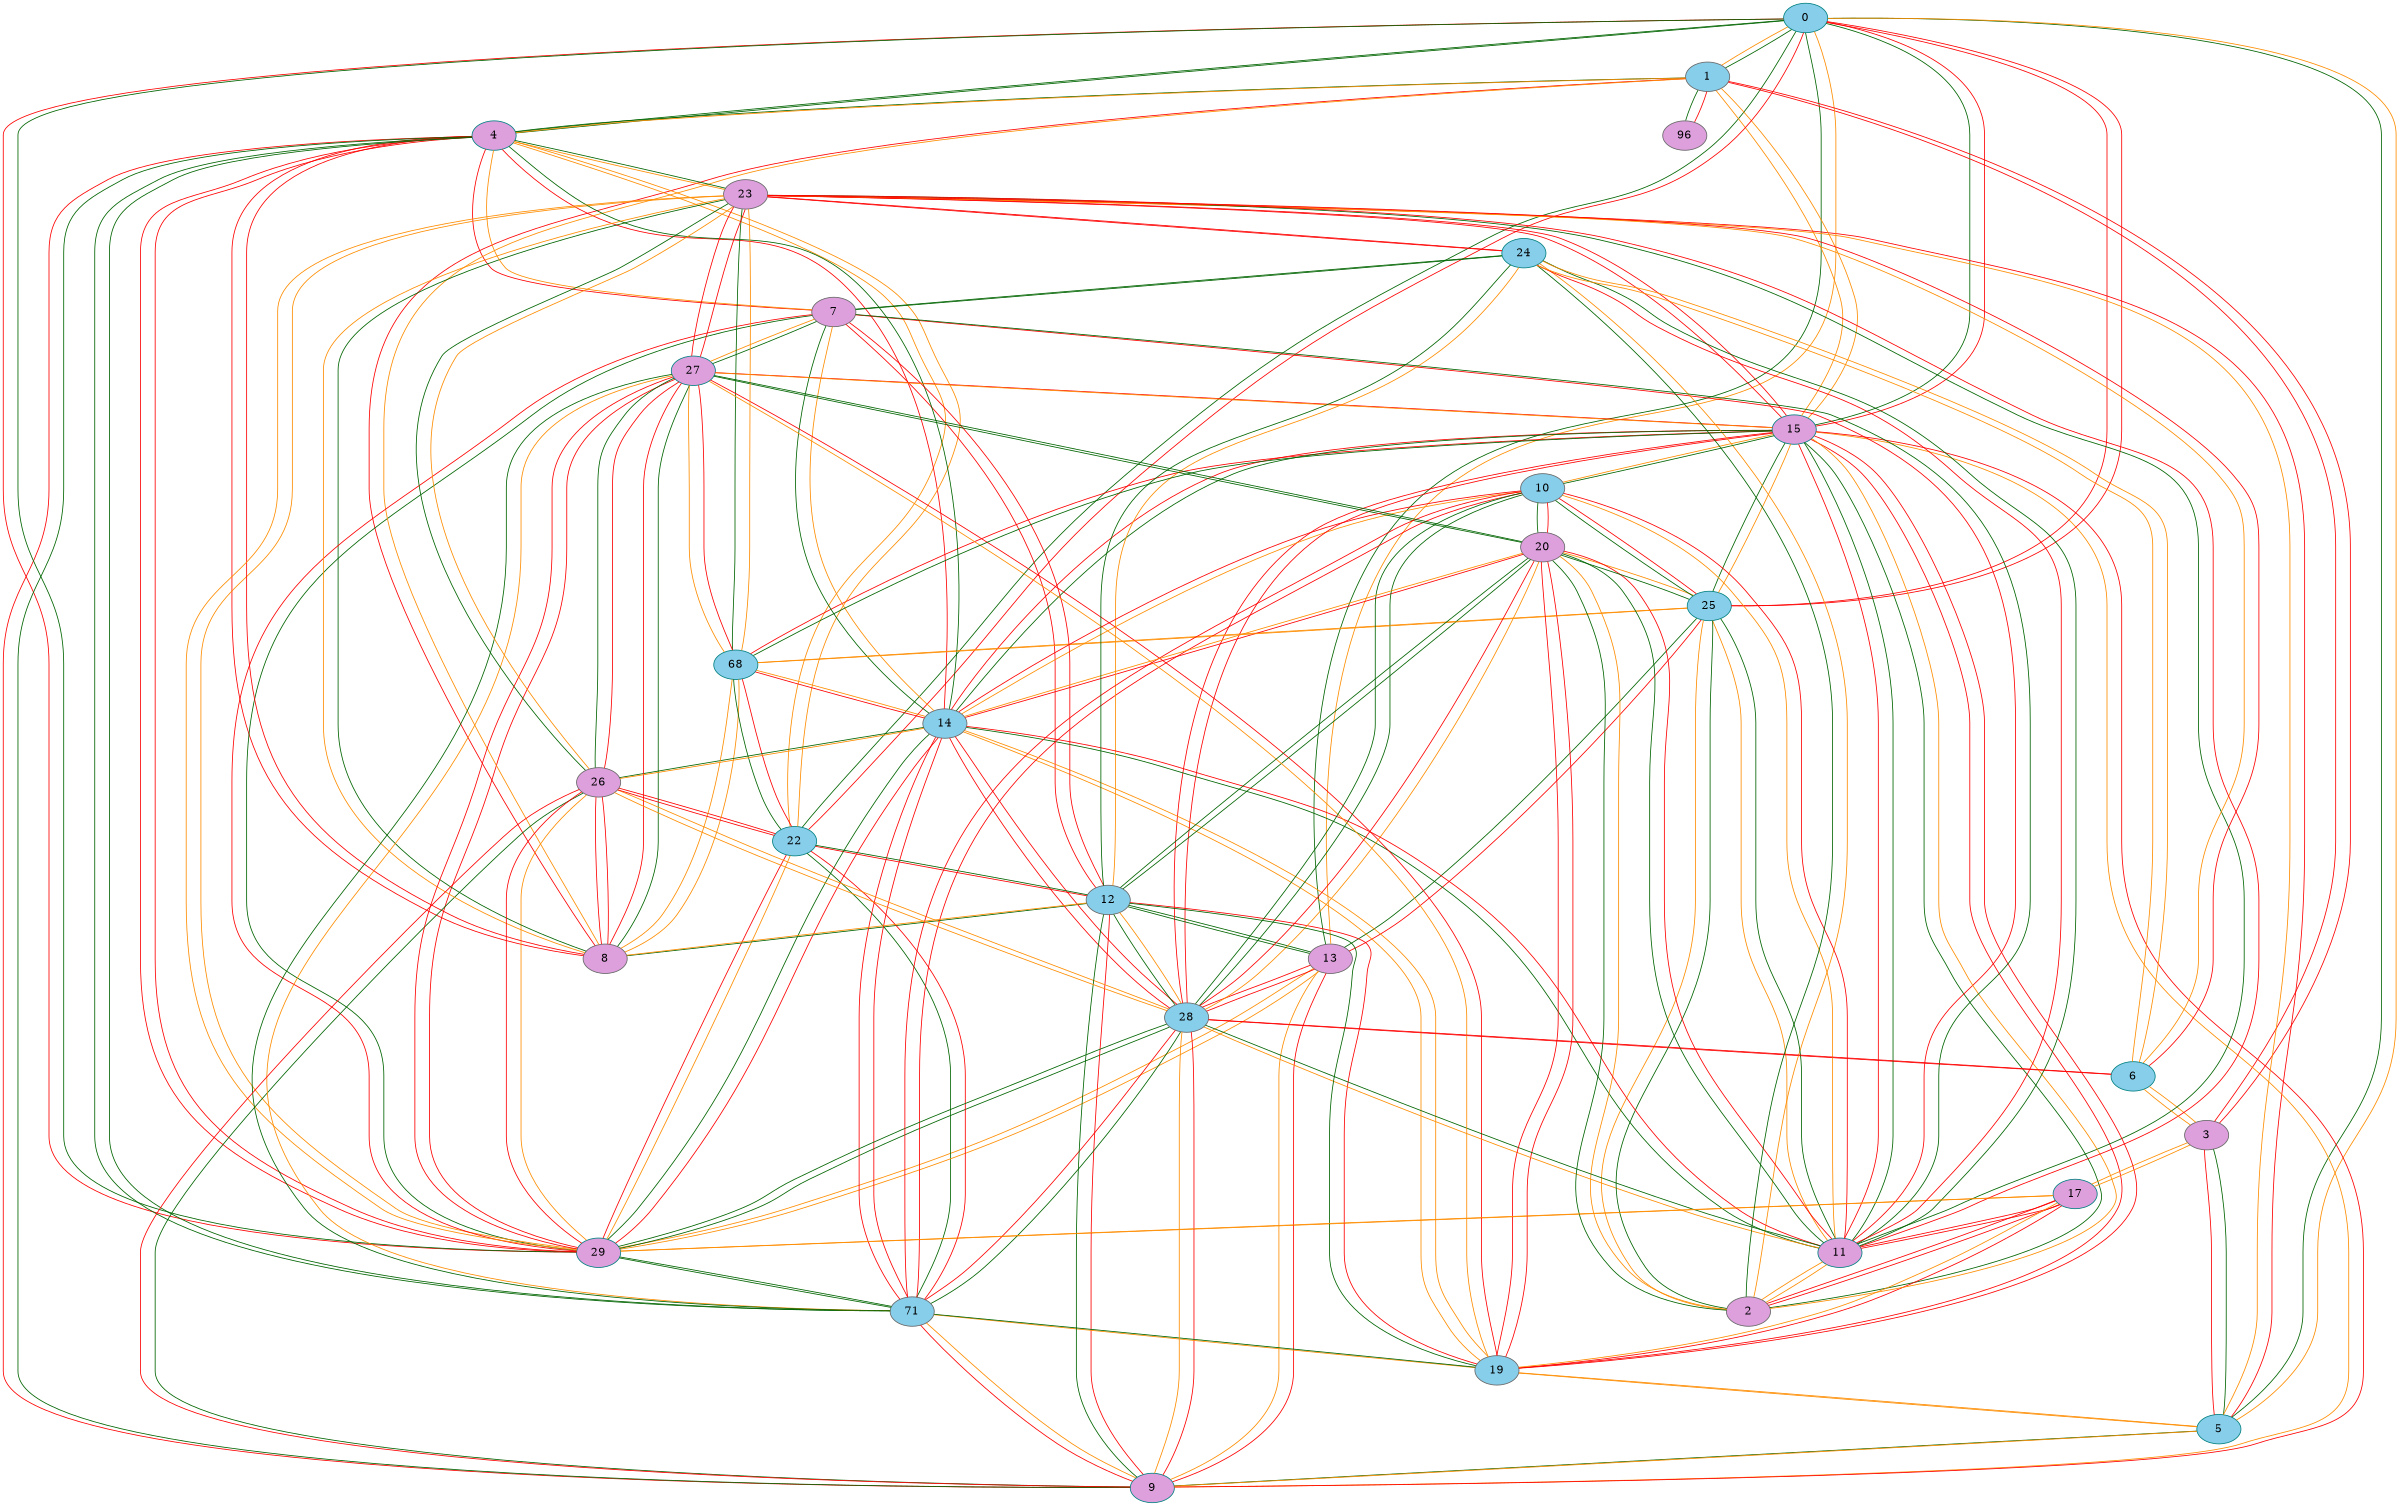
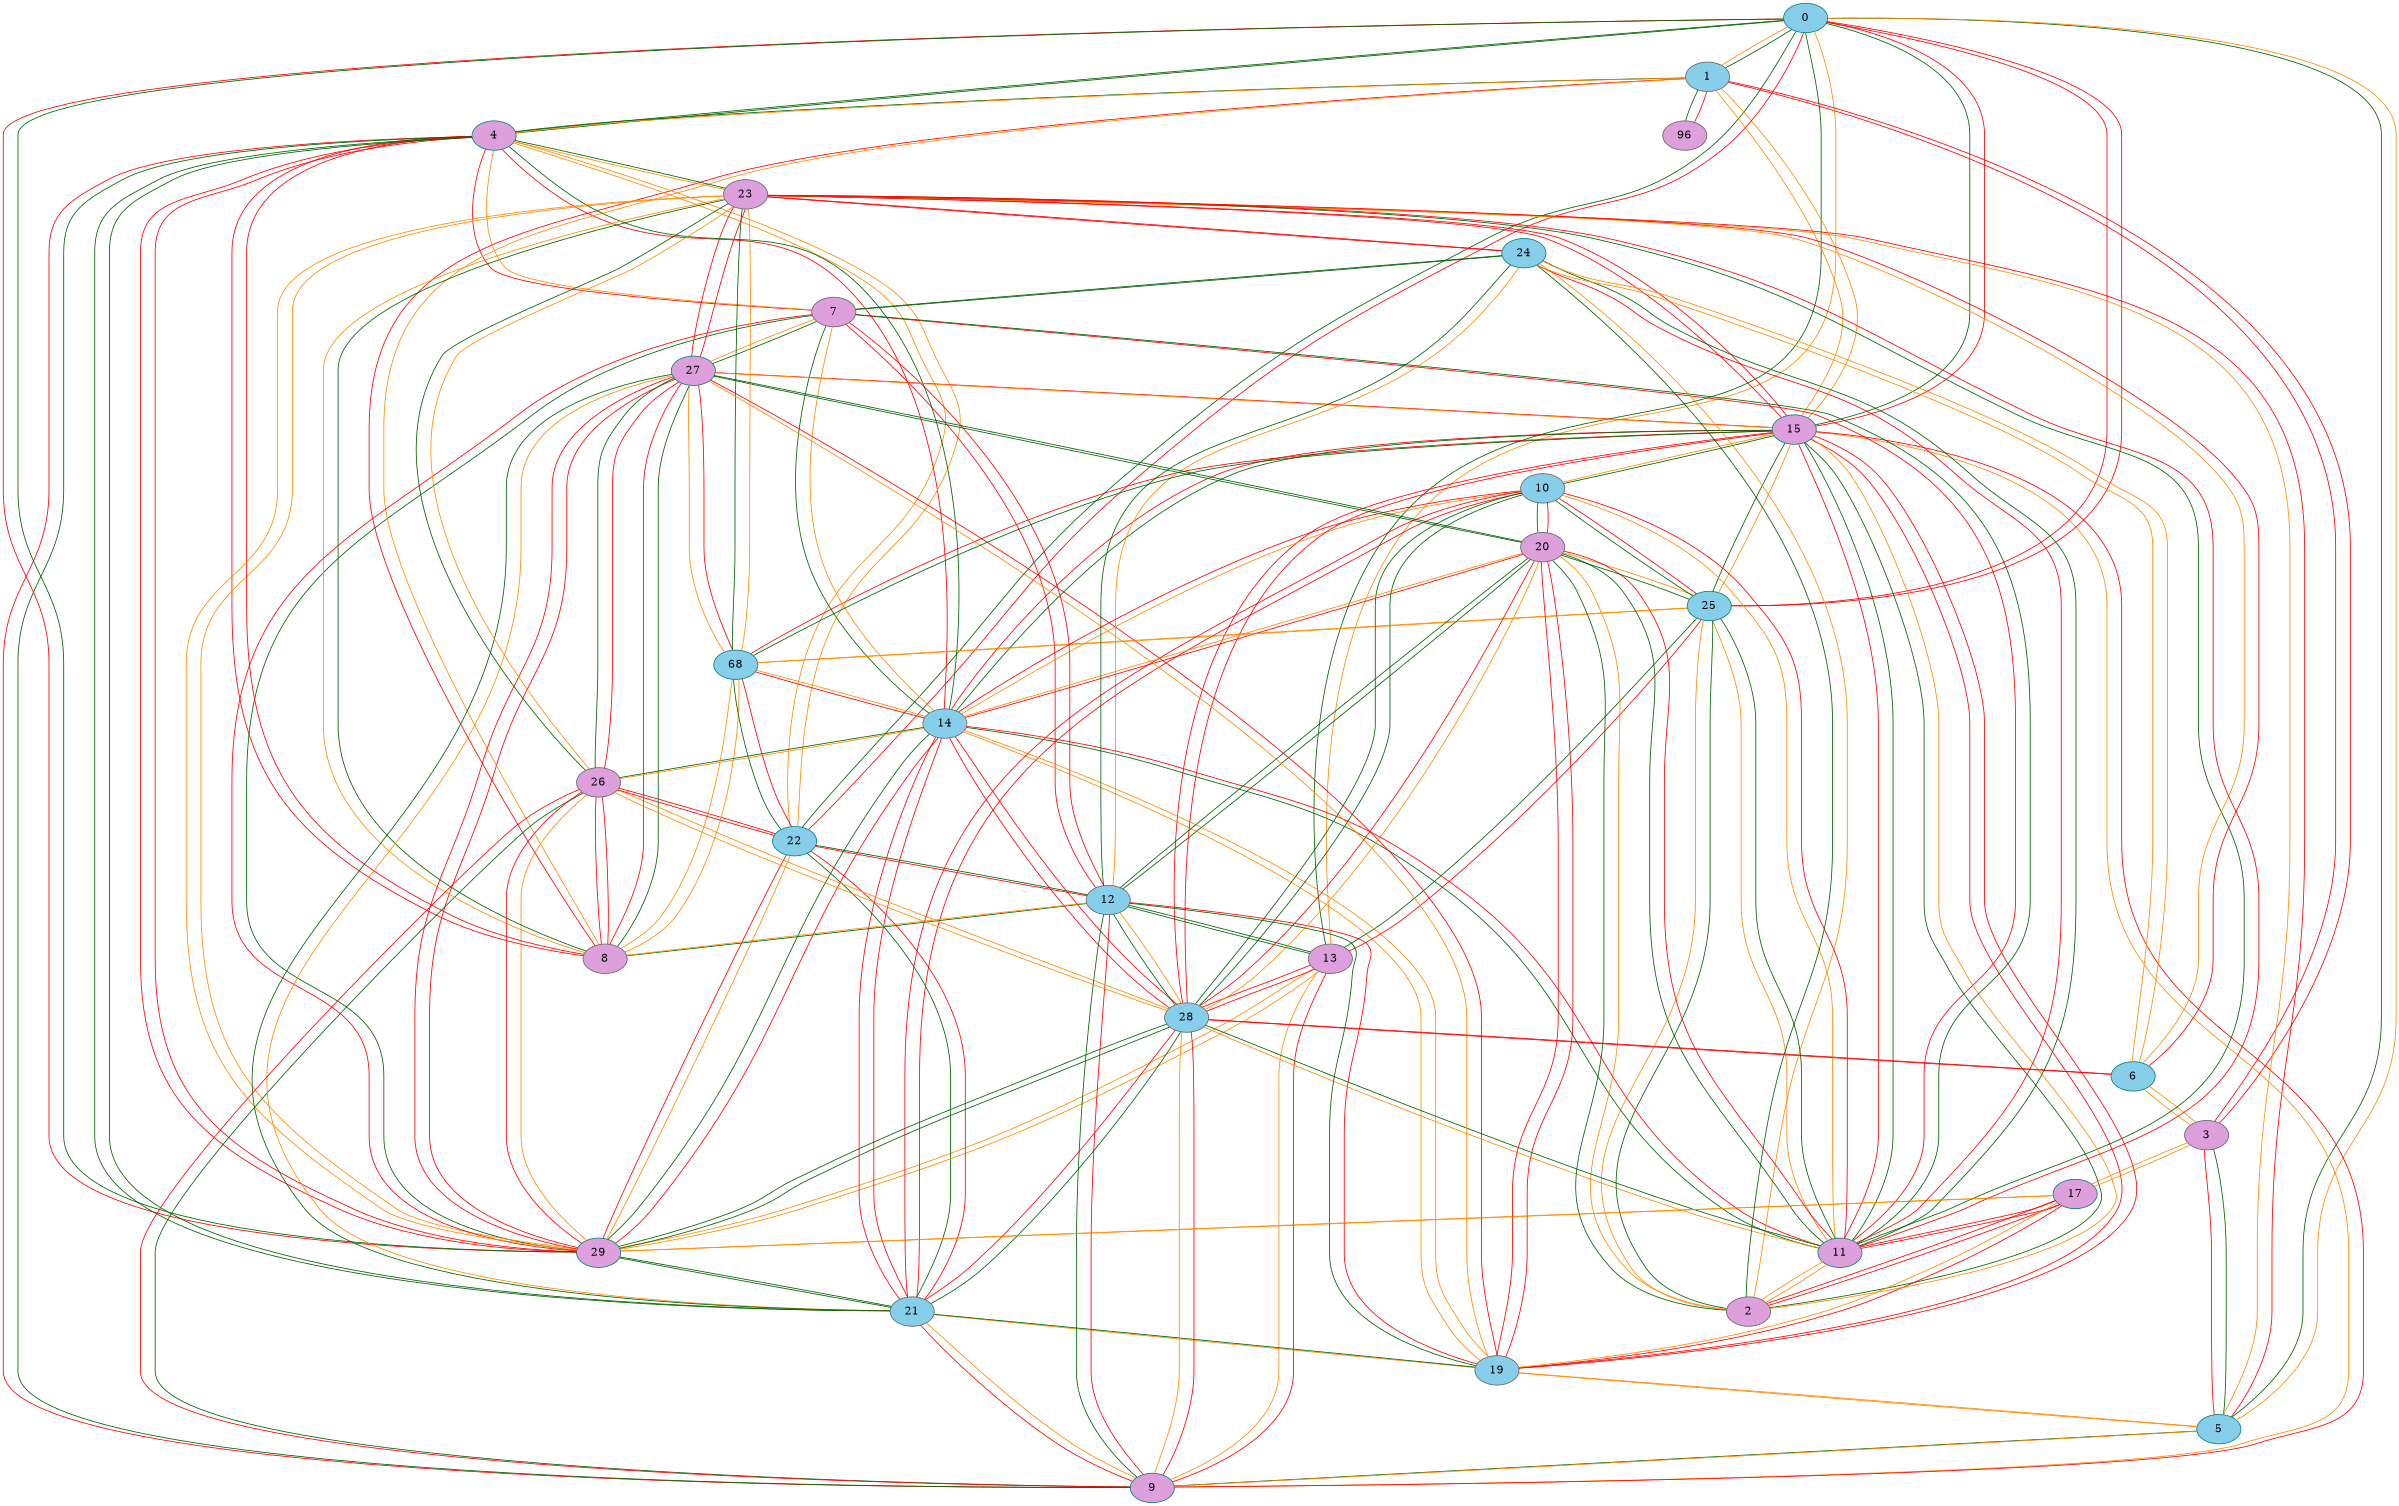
(912, 1312) -> (912, 1312)
